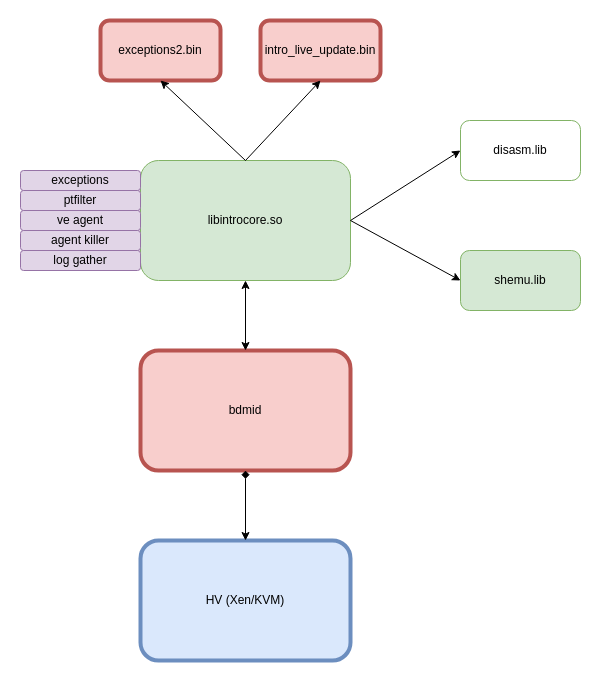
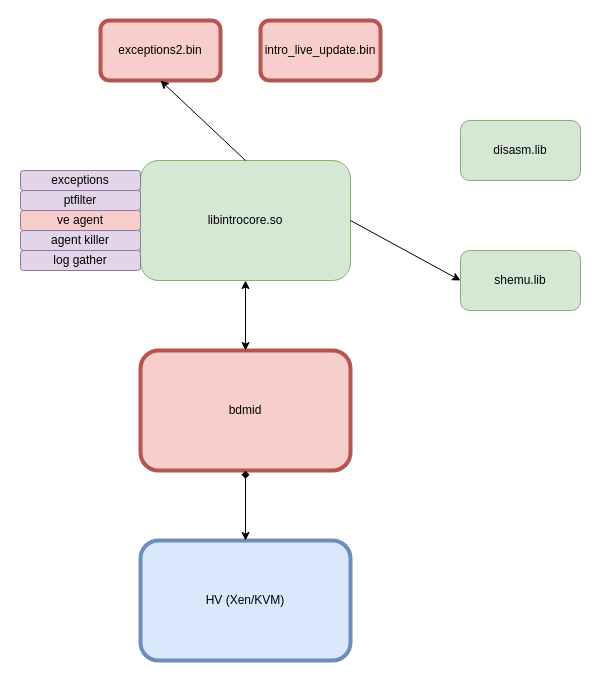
(280, 123) -> none
(521, 151) -> (521, 151)
(404, 187) -> none
(81, 221) -> (81, 221)
